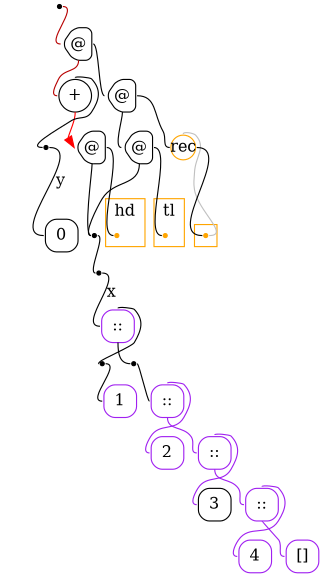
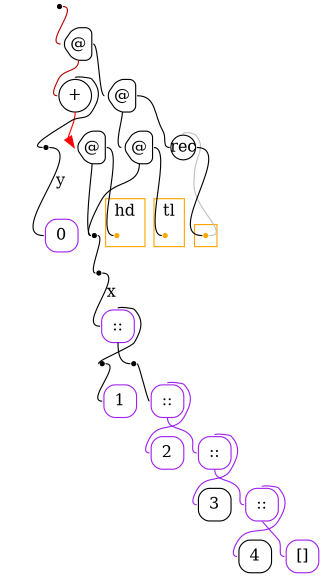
(183, 147) -> (183, 147)
(62, 236) -> (62, 236)
(255, 556) -> (255, 556)
